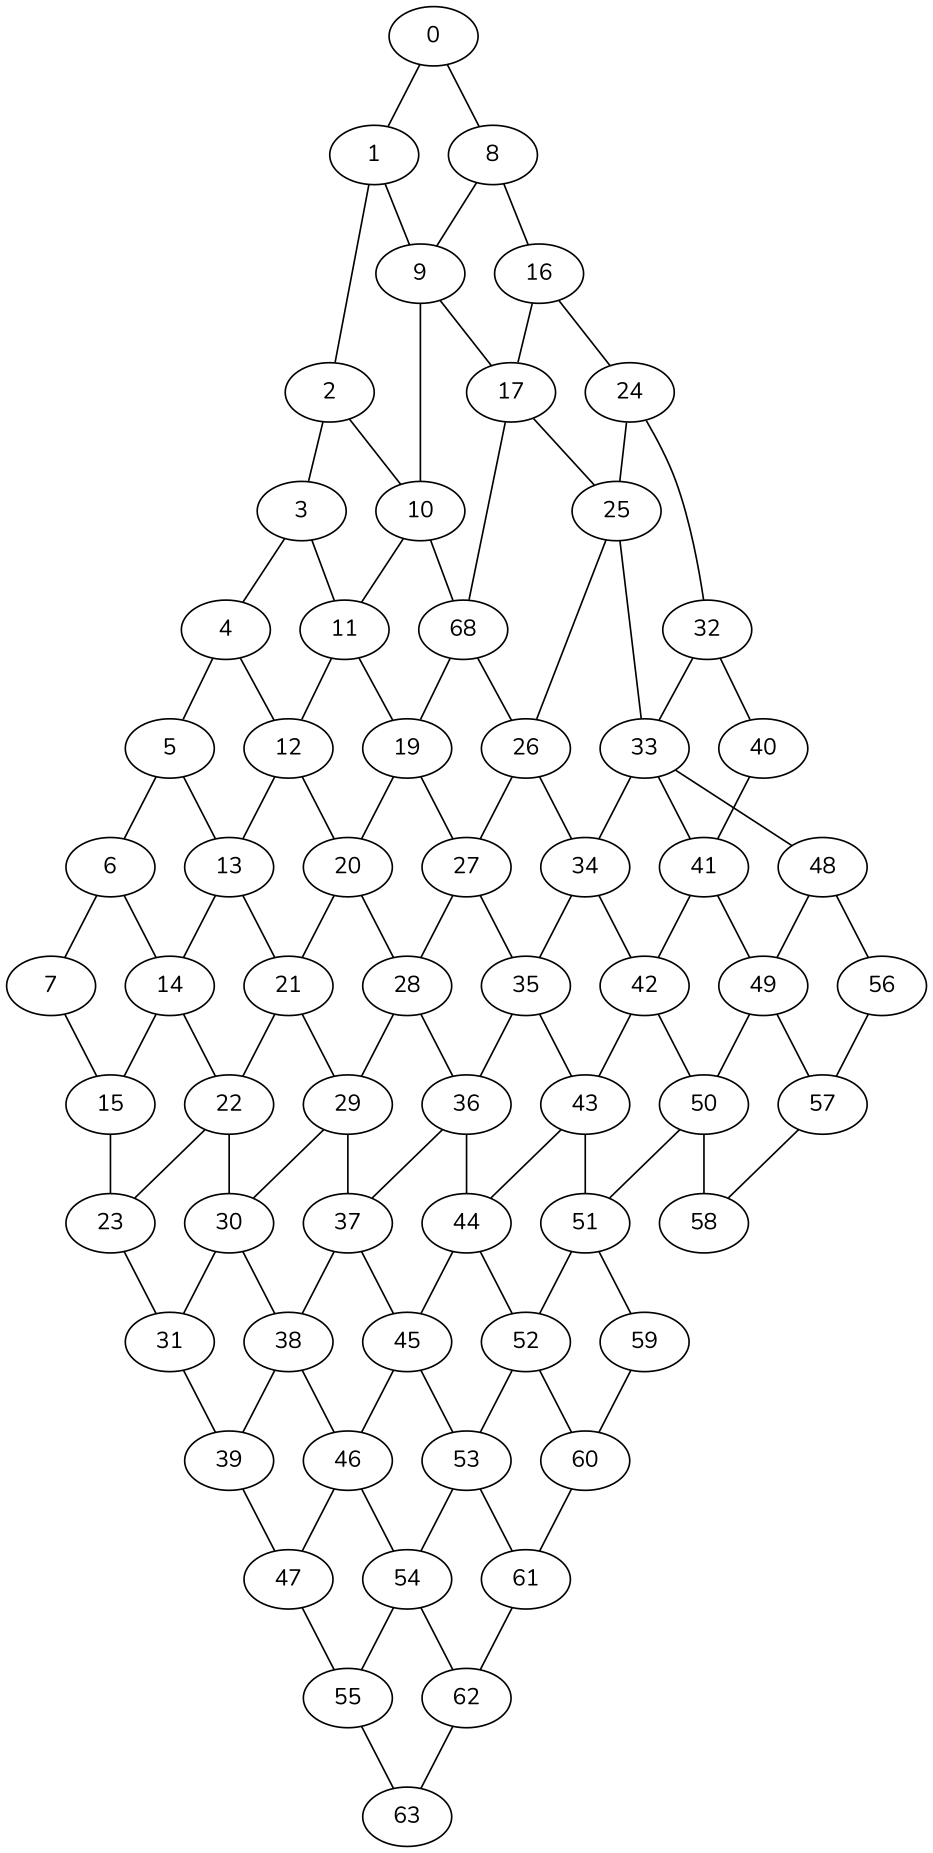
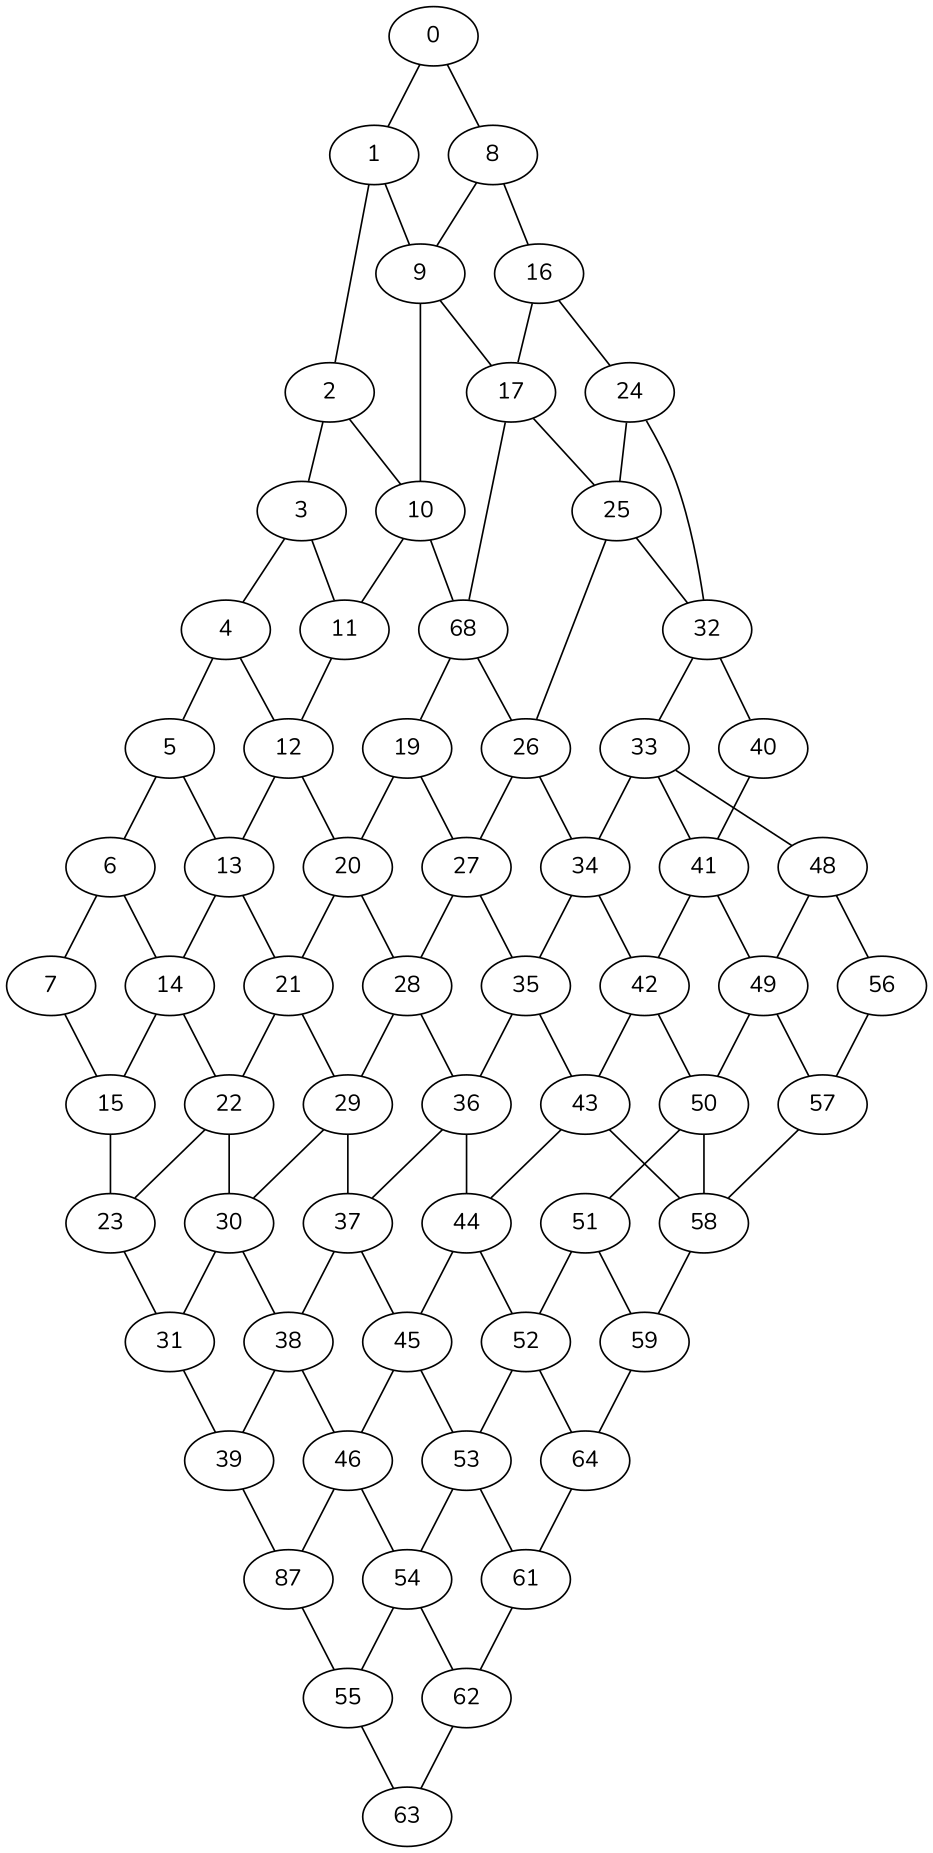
(631, 630) -> (662, 570)
(376, 689) -> none
(585, 1164) -> (637, 1157)
none -> (674, 1283)
(585, 1461) -> (585, 1461)
(289, 1579) -> (289, 1579)
